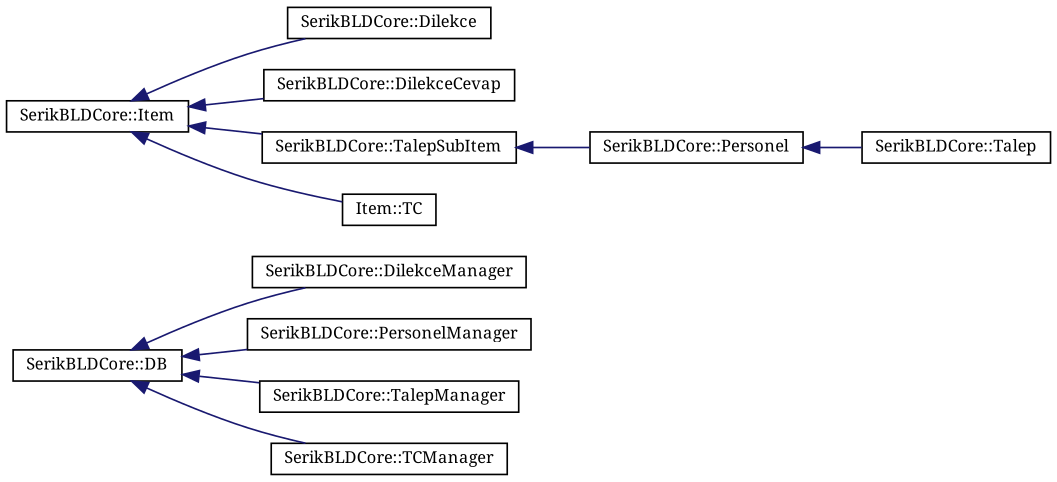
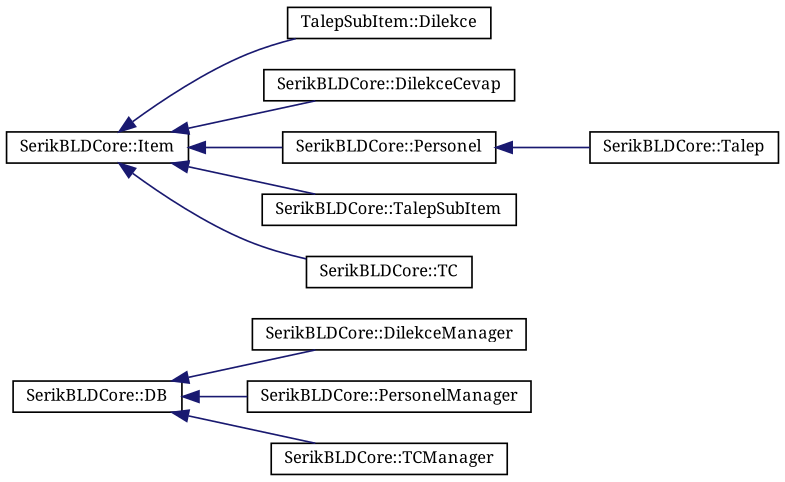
(389, 23) -> (389, 23)
(561, 148) -> (244, 148)
(389, 210) -> (389, 272)
(389, 397) -> none
